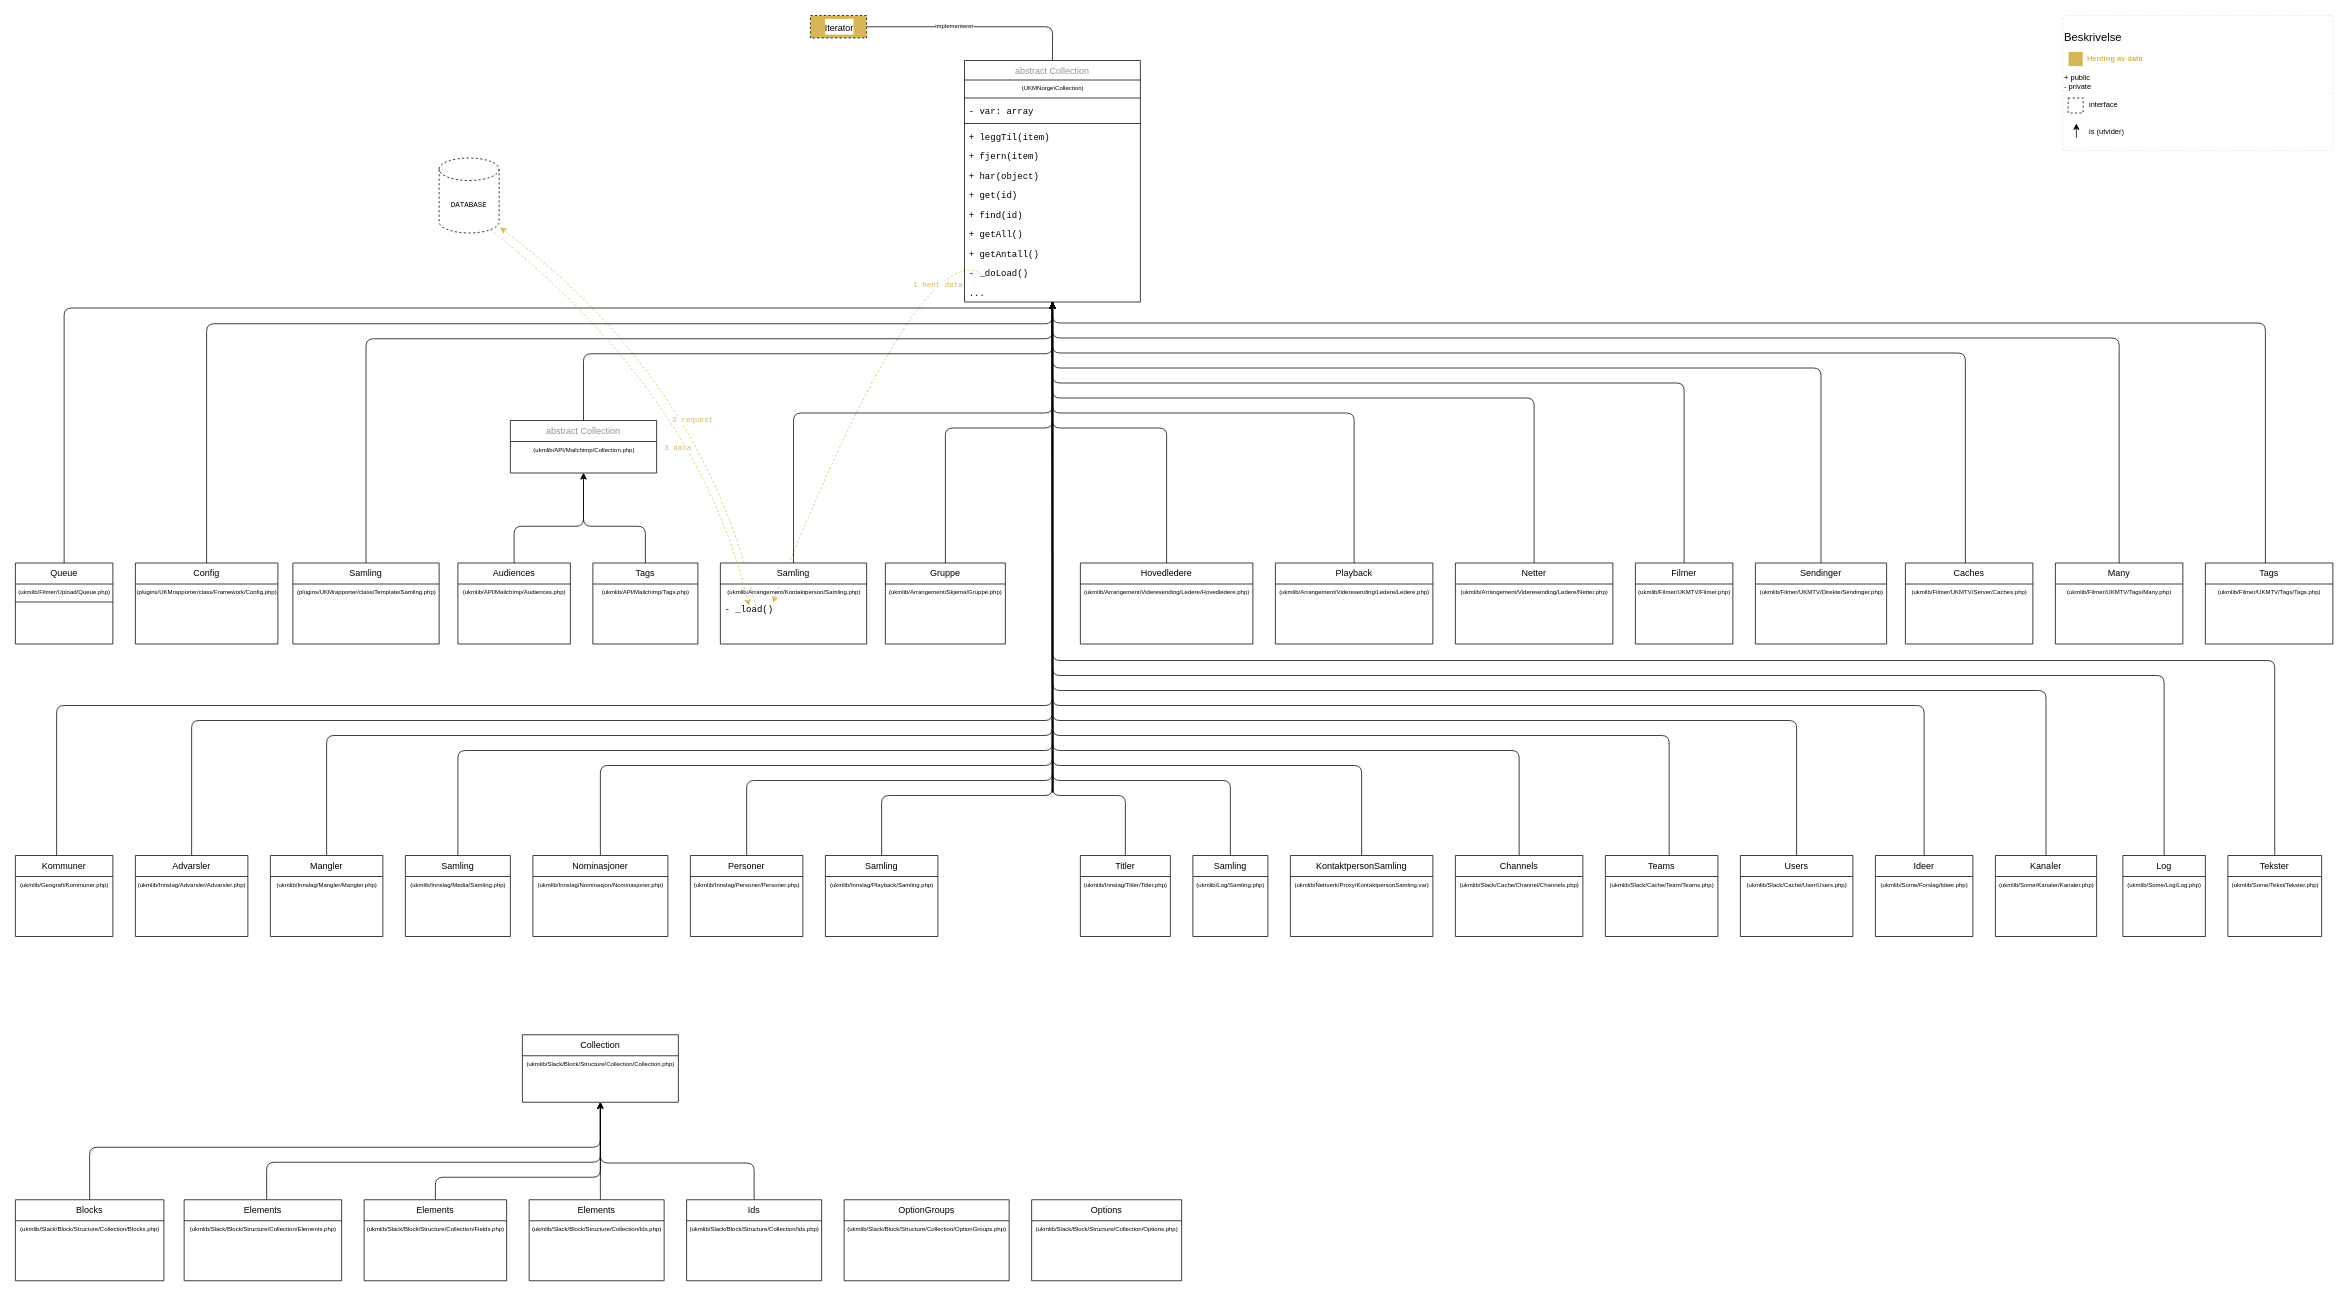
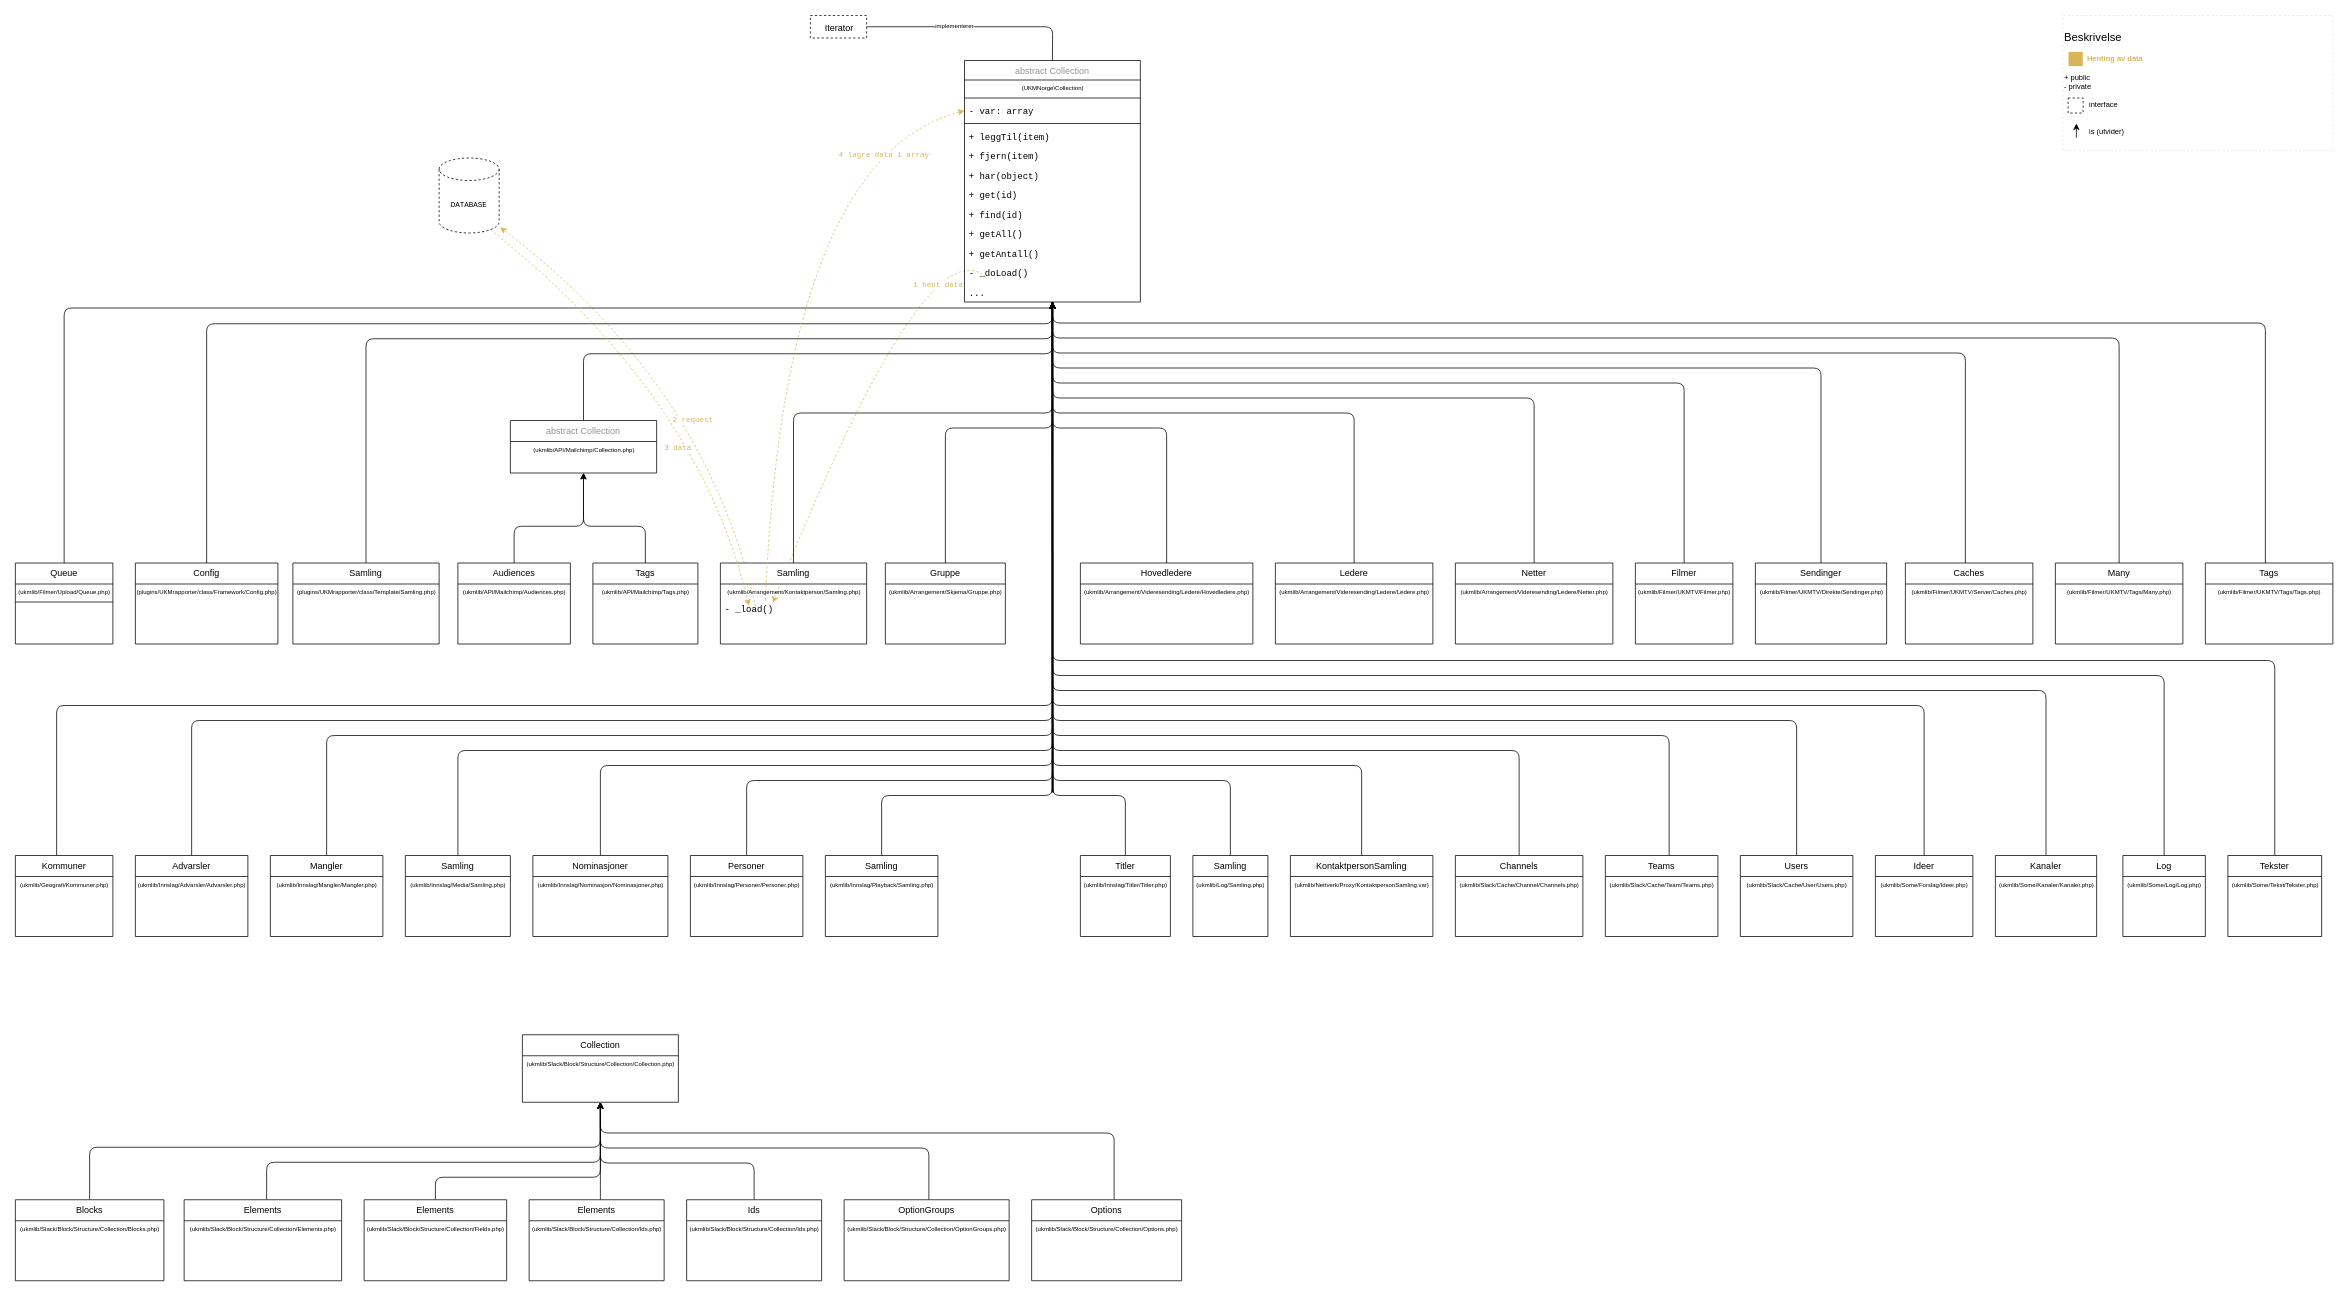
(839, 27) -> (839, 27)
none -> (837, 228)
(1354, 573) -> (1354, 573)
none -> (889, 1133)
none -> (789, 1148)
